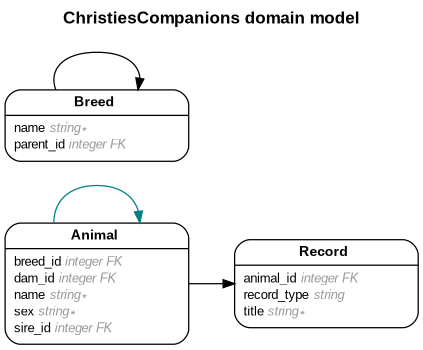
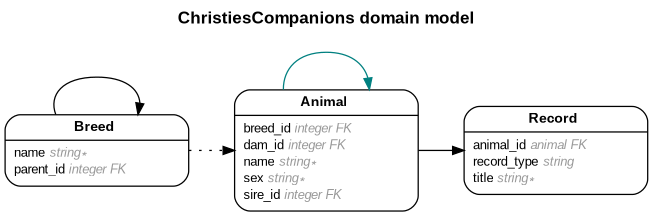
none -> (206, 150)
(330, 279) -> (559, 145)
